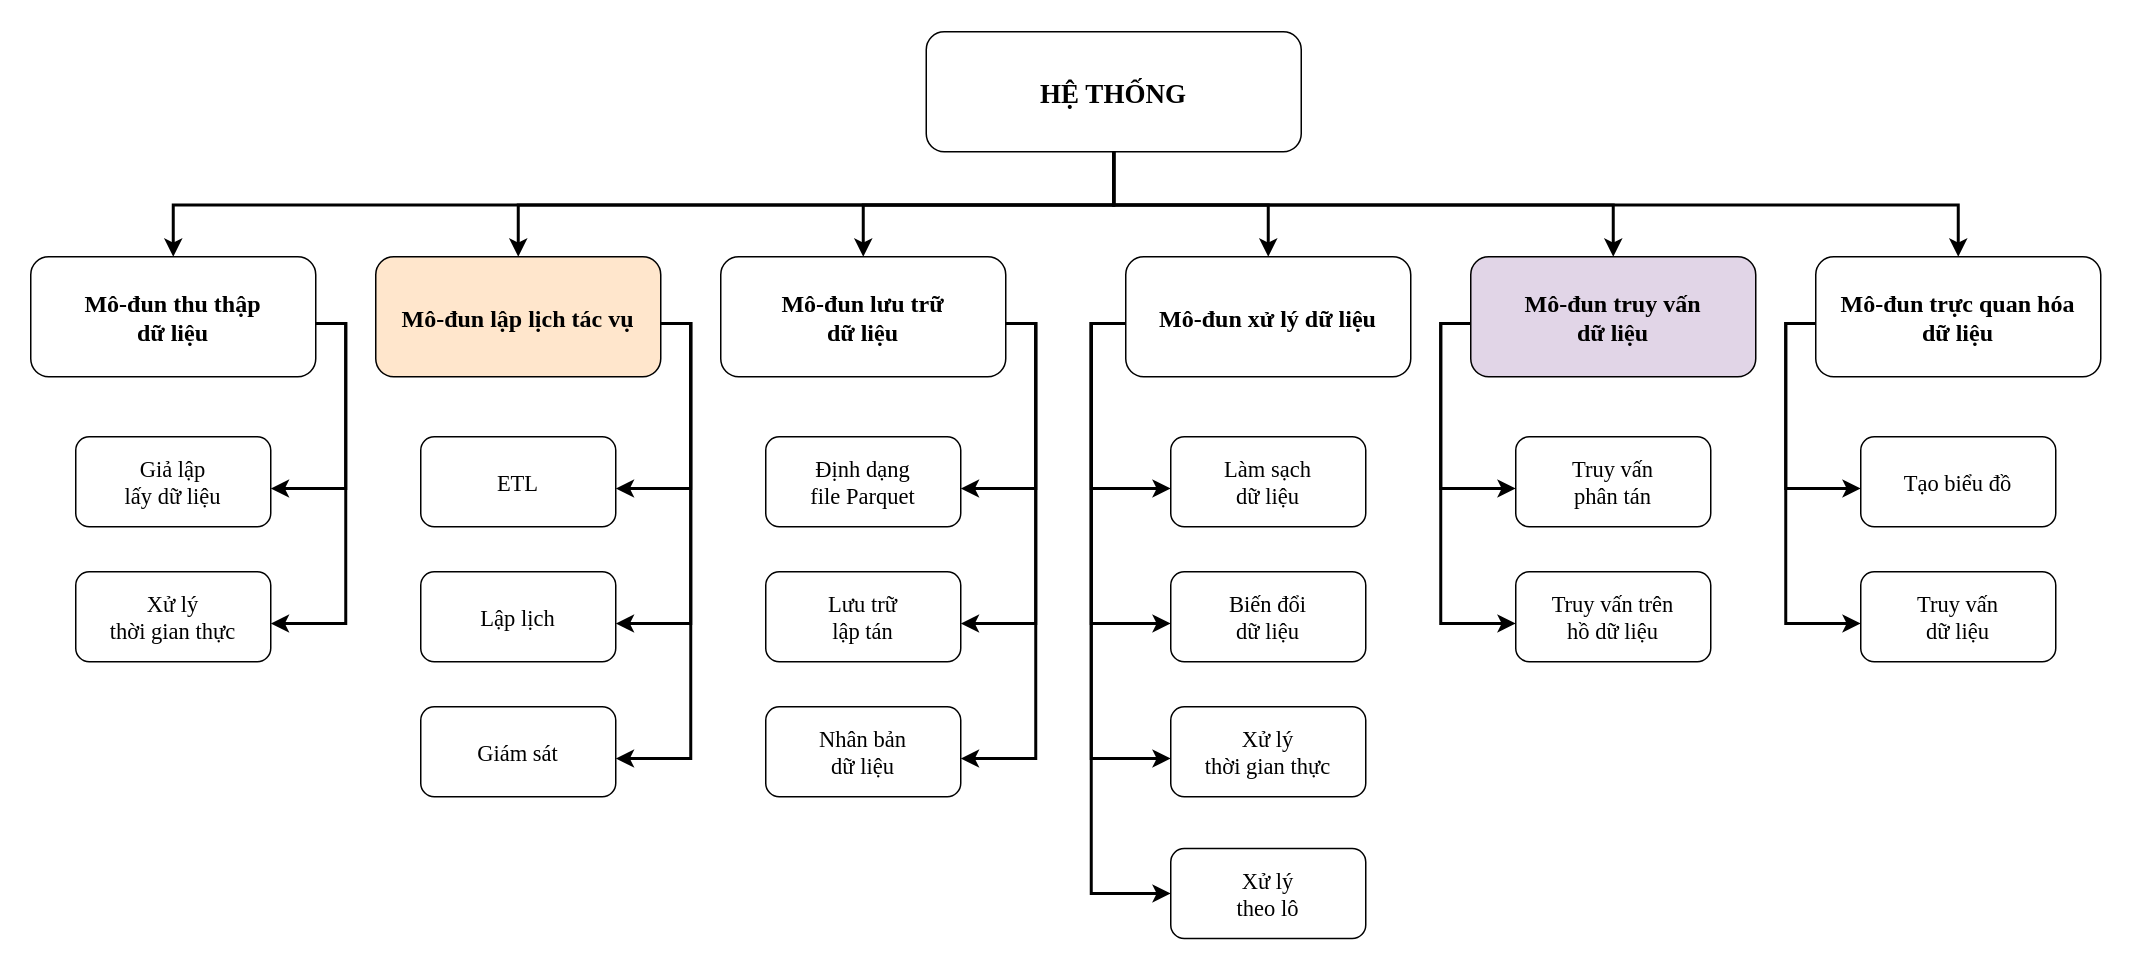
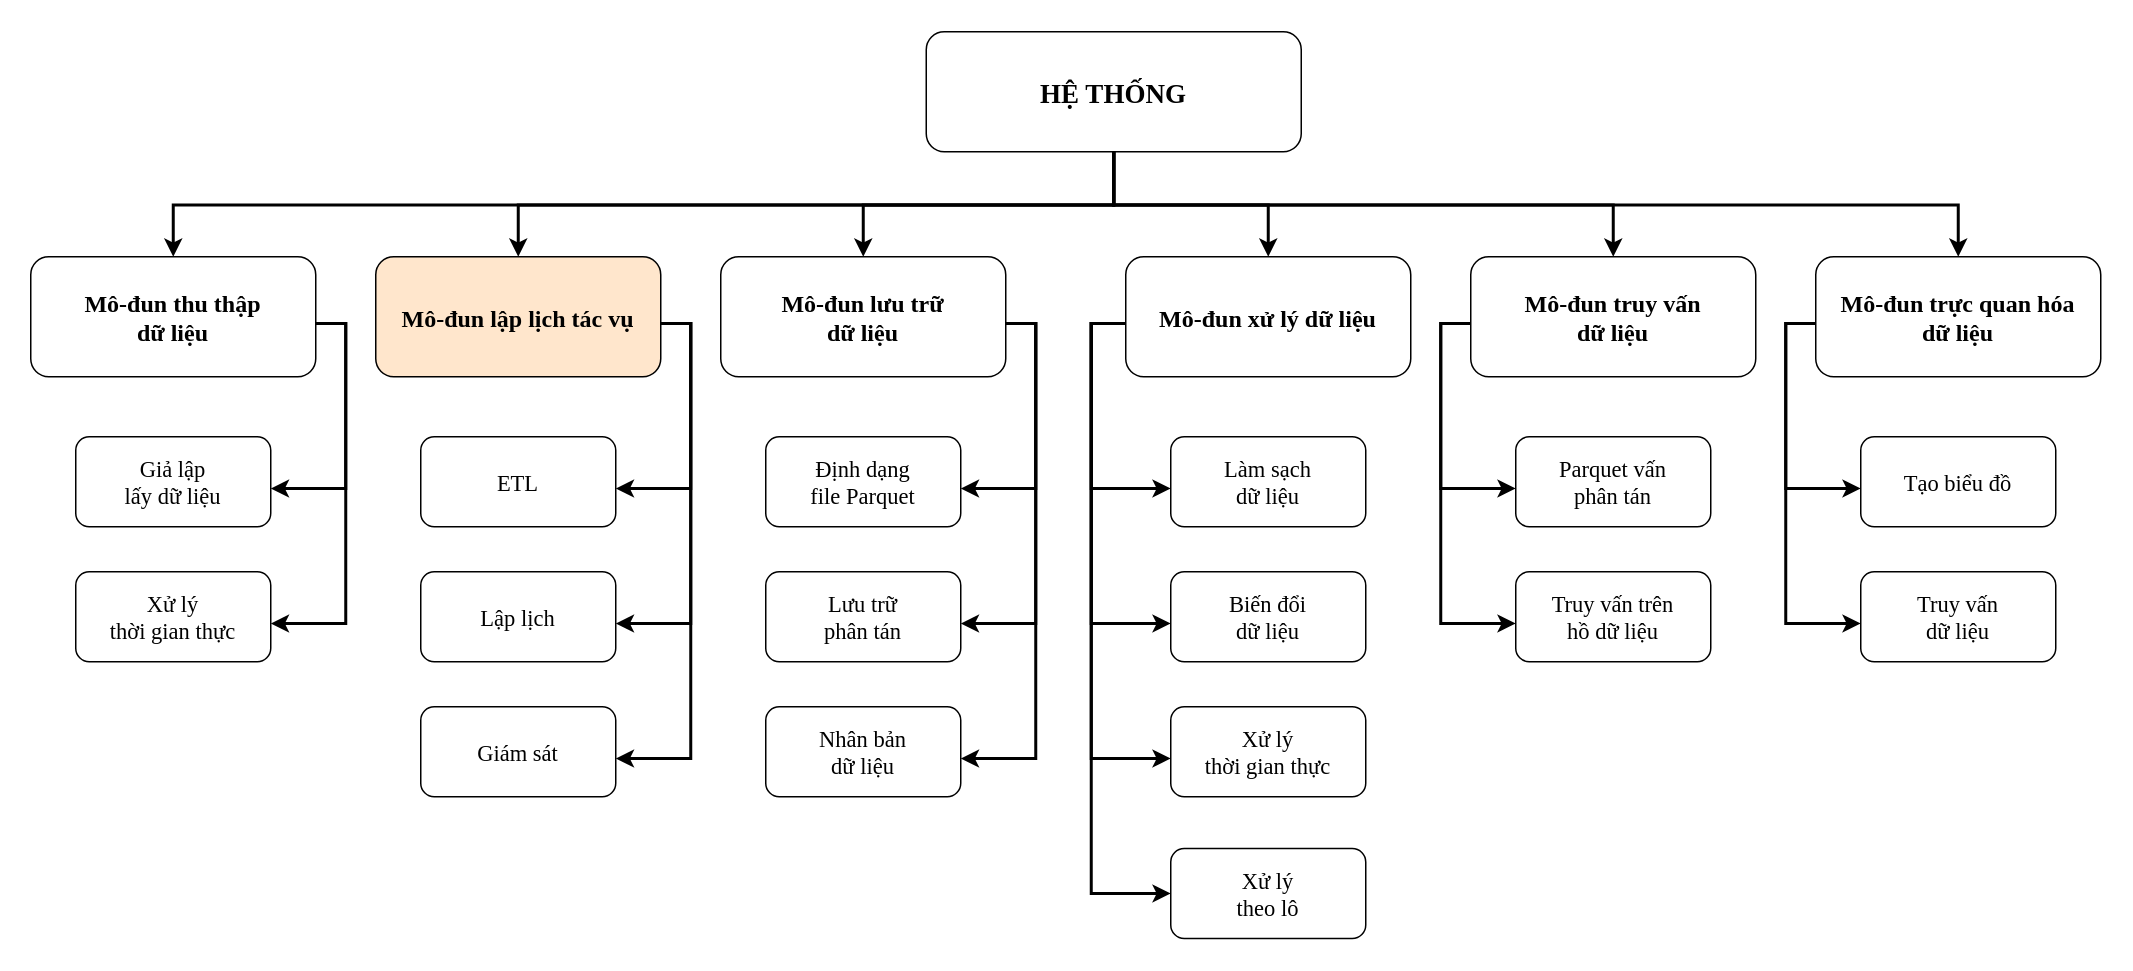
(1613, 317) -> (1613, 317)
(1613, 470) -> (1613, 470)
(863, 605) -> (863, 605)
